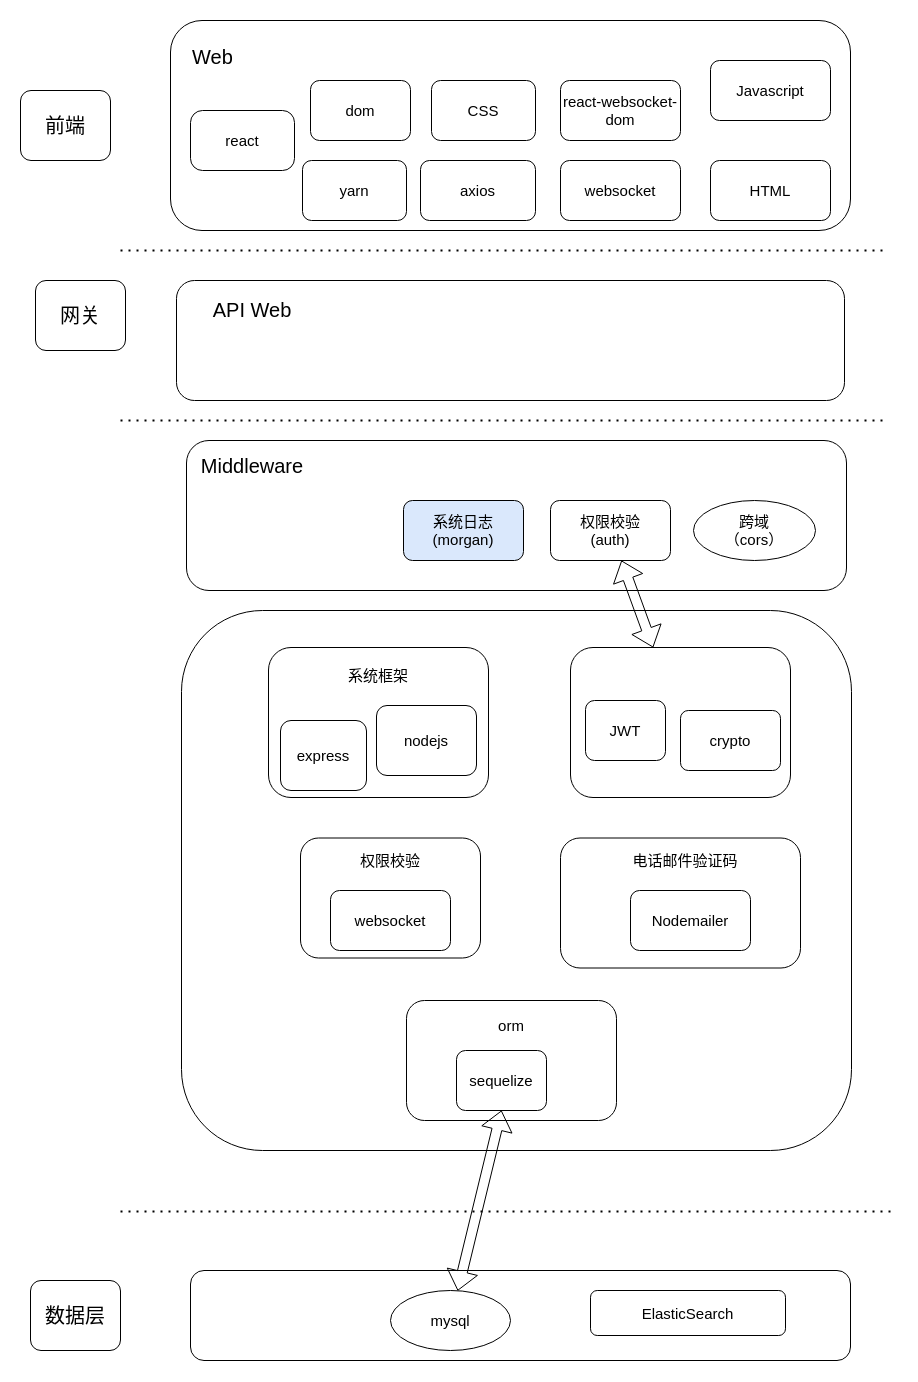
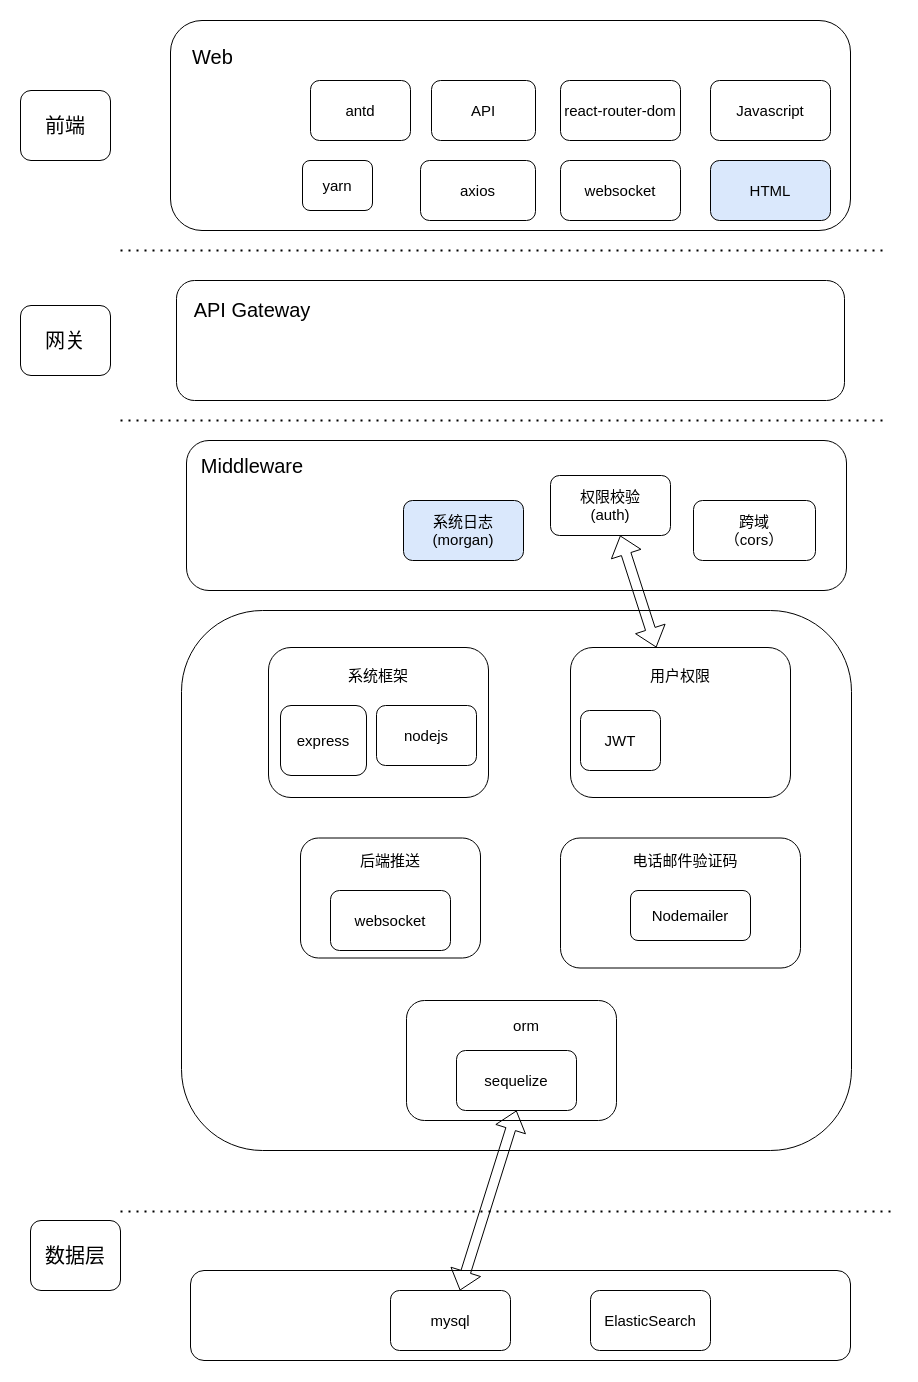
(771, 91) -> (771, 111)
(361, 111) -> (361, 111)
(484, 111) -> (484, 111)
(621, 111) -> (621, 111)
(243, 141) -> none
(355, 191) -> (338, 186)
(771, 191) -> (771, 191)
(253, 310) -> (253, 310)
(81, 316) -> (66, 341)
(611, 531) -> (611, 506)
(755, 531) -> (755, 531)
none -> (681, 676)
(626, 731) -> (621, 741)
(427, 741) -> (427, 736)
(731, 741) -> none
(324, 756) -> (324, 741)
(391, 861) -> (391, 861)
(691, 921) -> (691, 916)
(512, 1026) -> (527, 1026)
(502, 1081) -> (517, 1081)
(688, 1313) -> (651, 1321)
(76, 1316) -> (76, 1256)
(451, 1321) -> (451, 1321)
